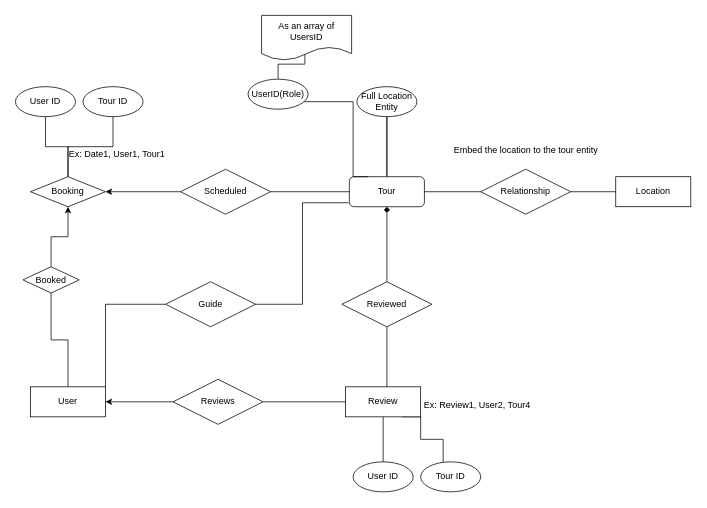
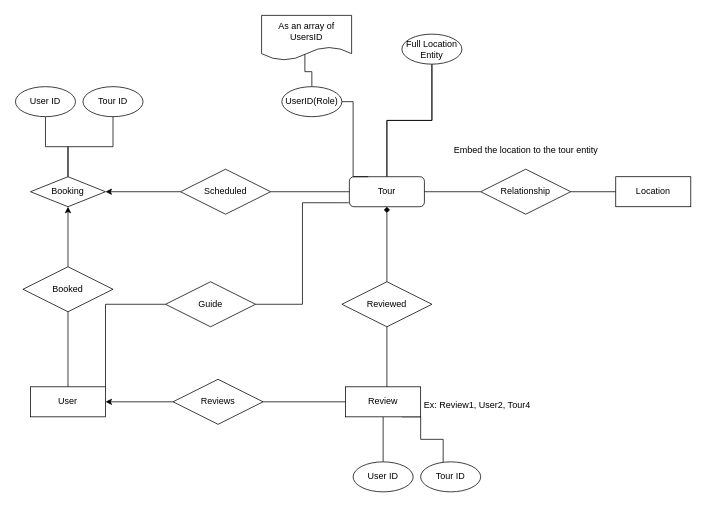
(278, 94) -> (312, 102)
(387, 102) -> (432, 49)
(117, 154) -> none
(51, 280) -> (68, 289)
